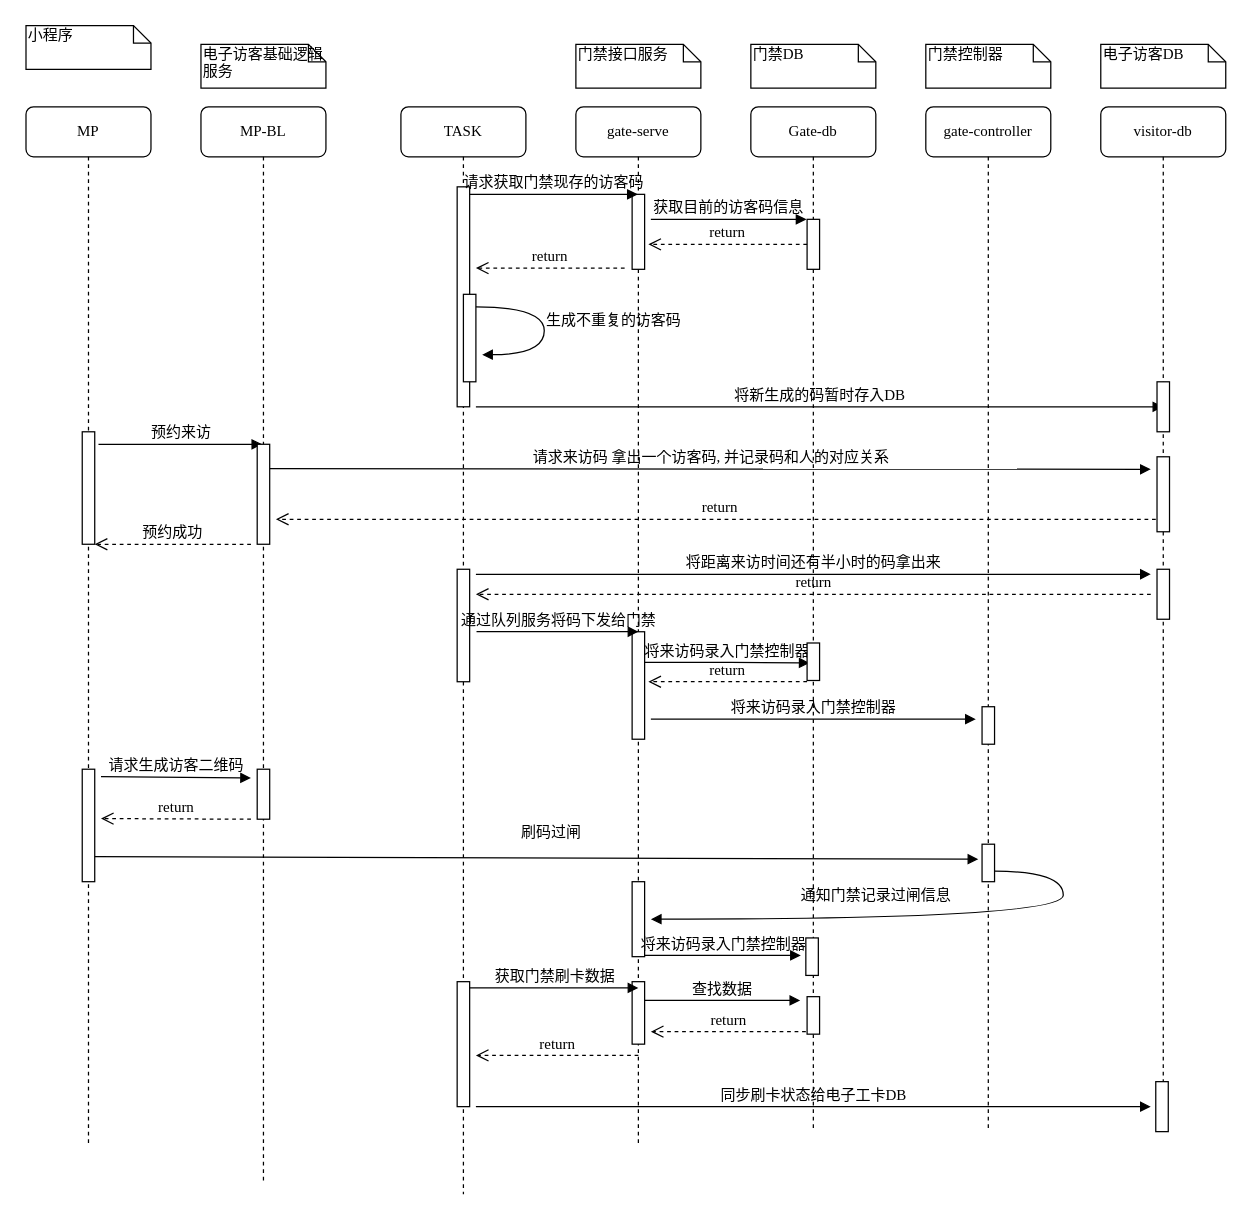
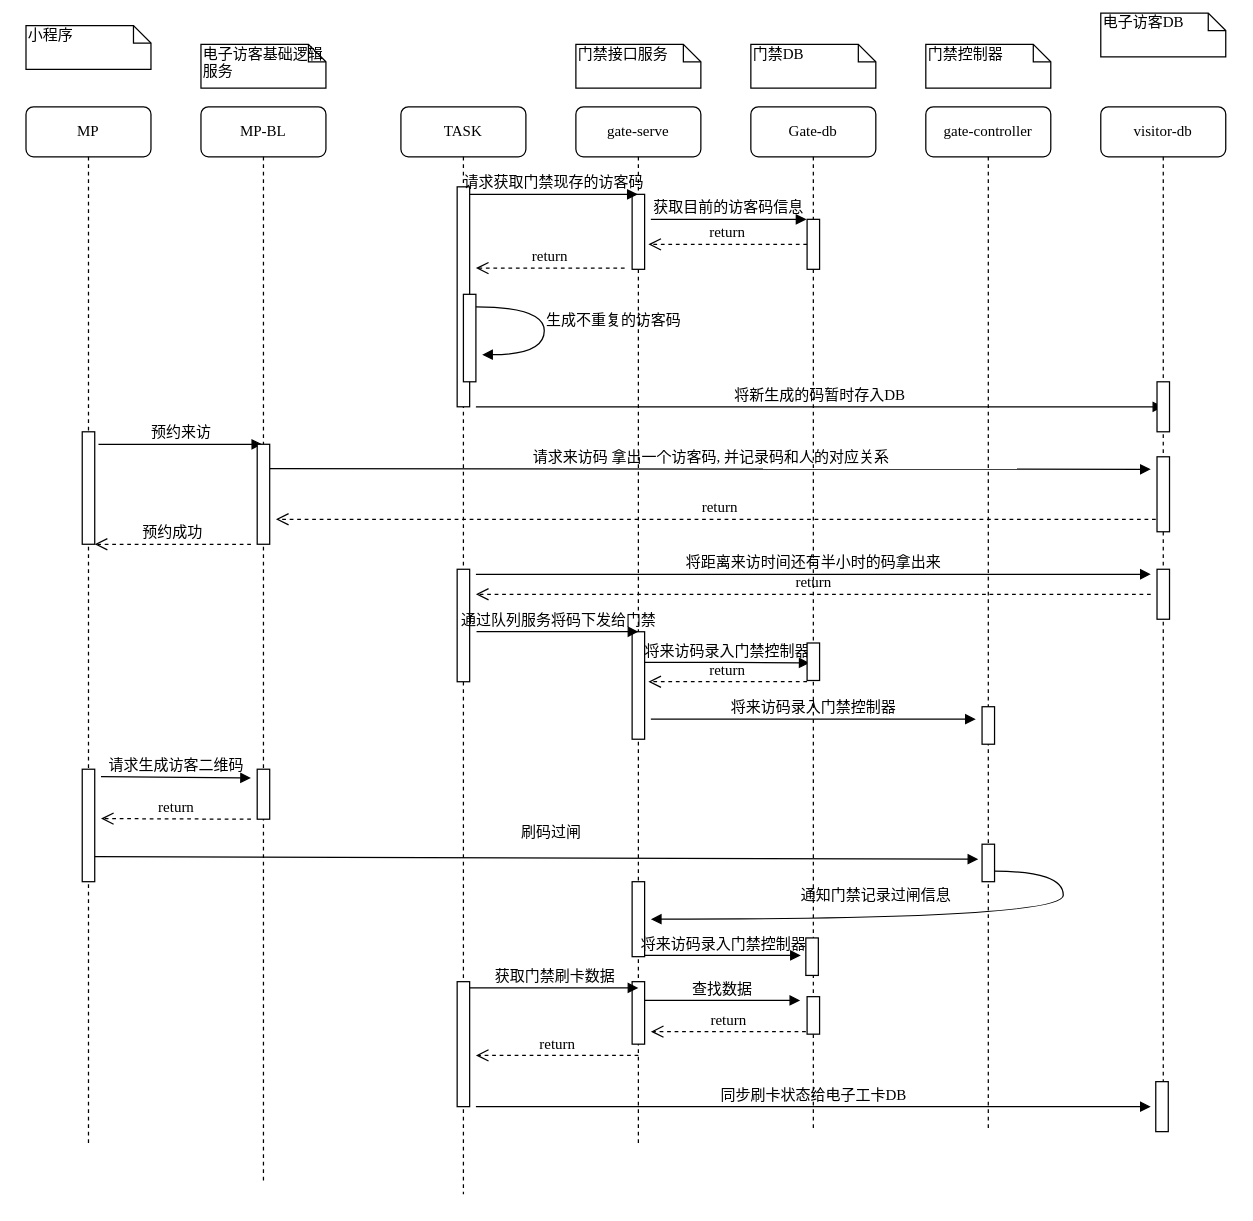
(1163, 66) -> (1163, 35)
